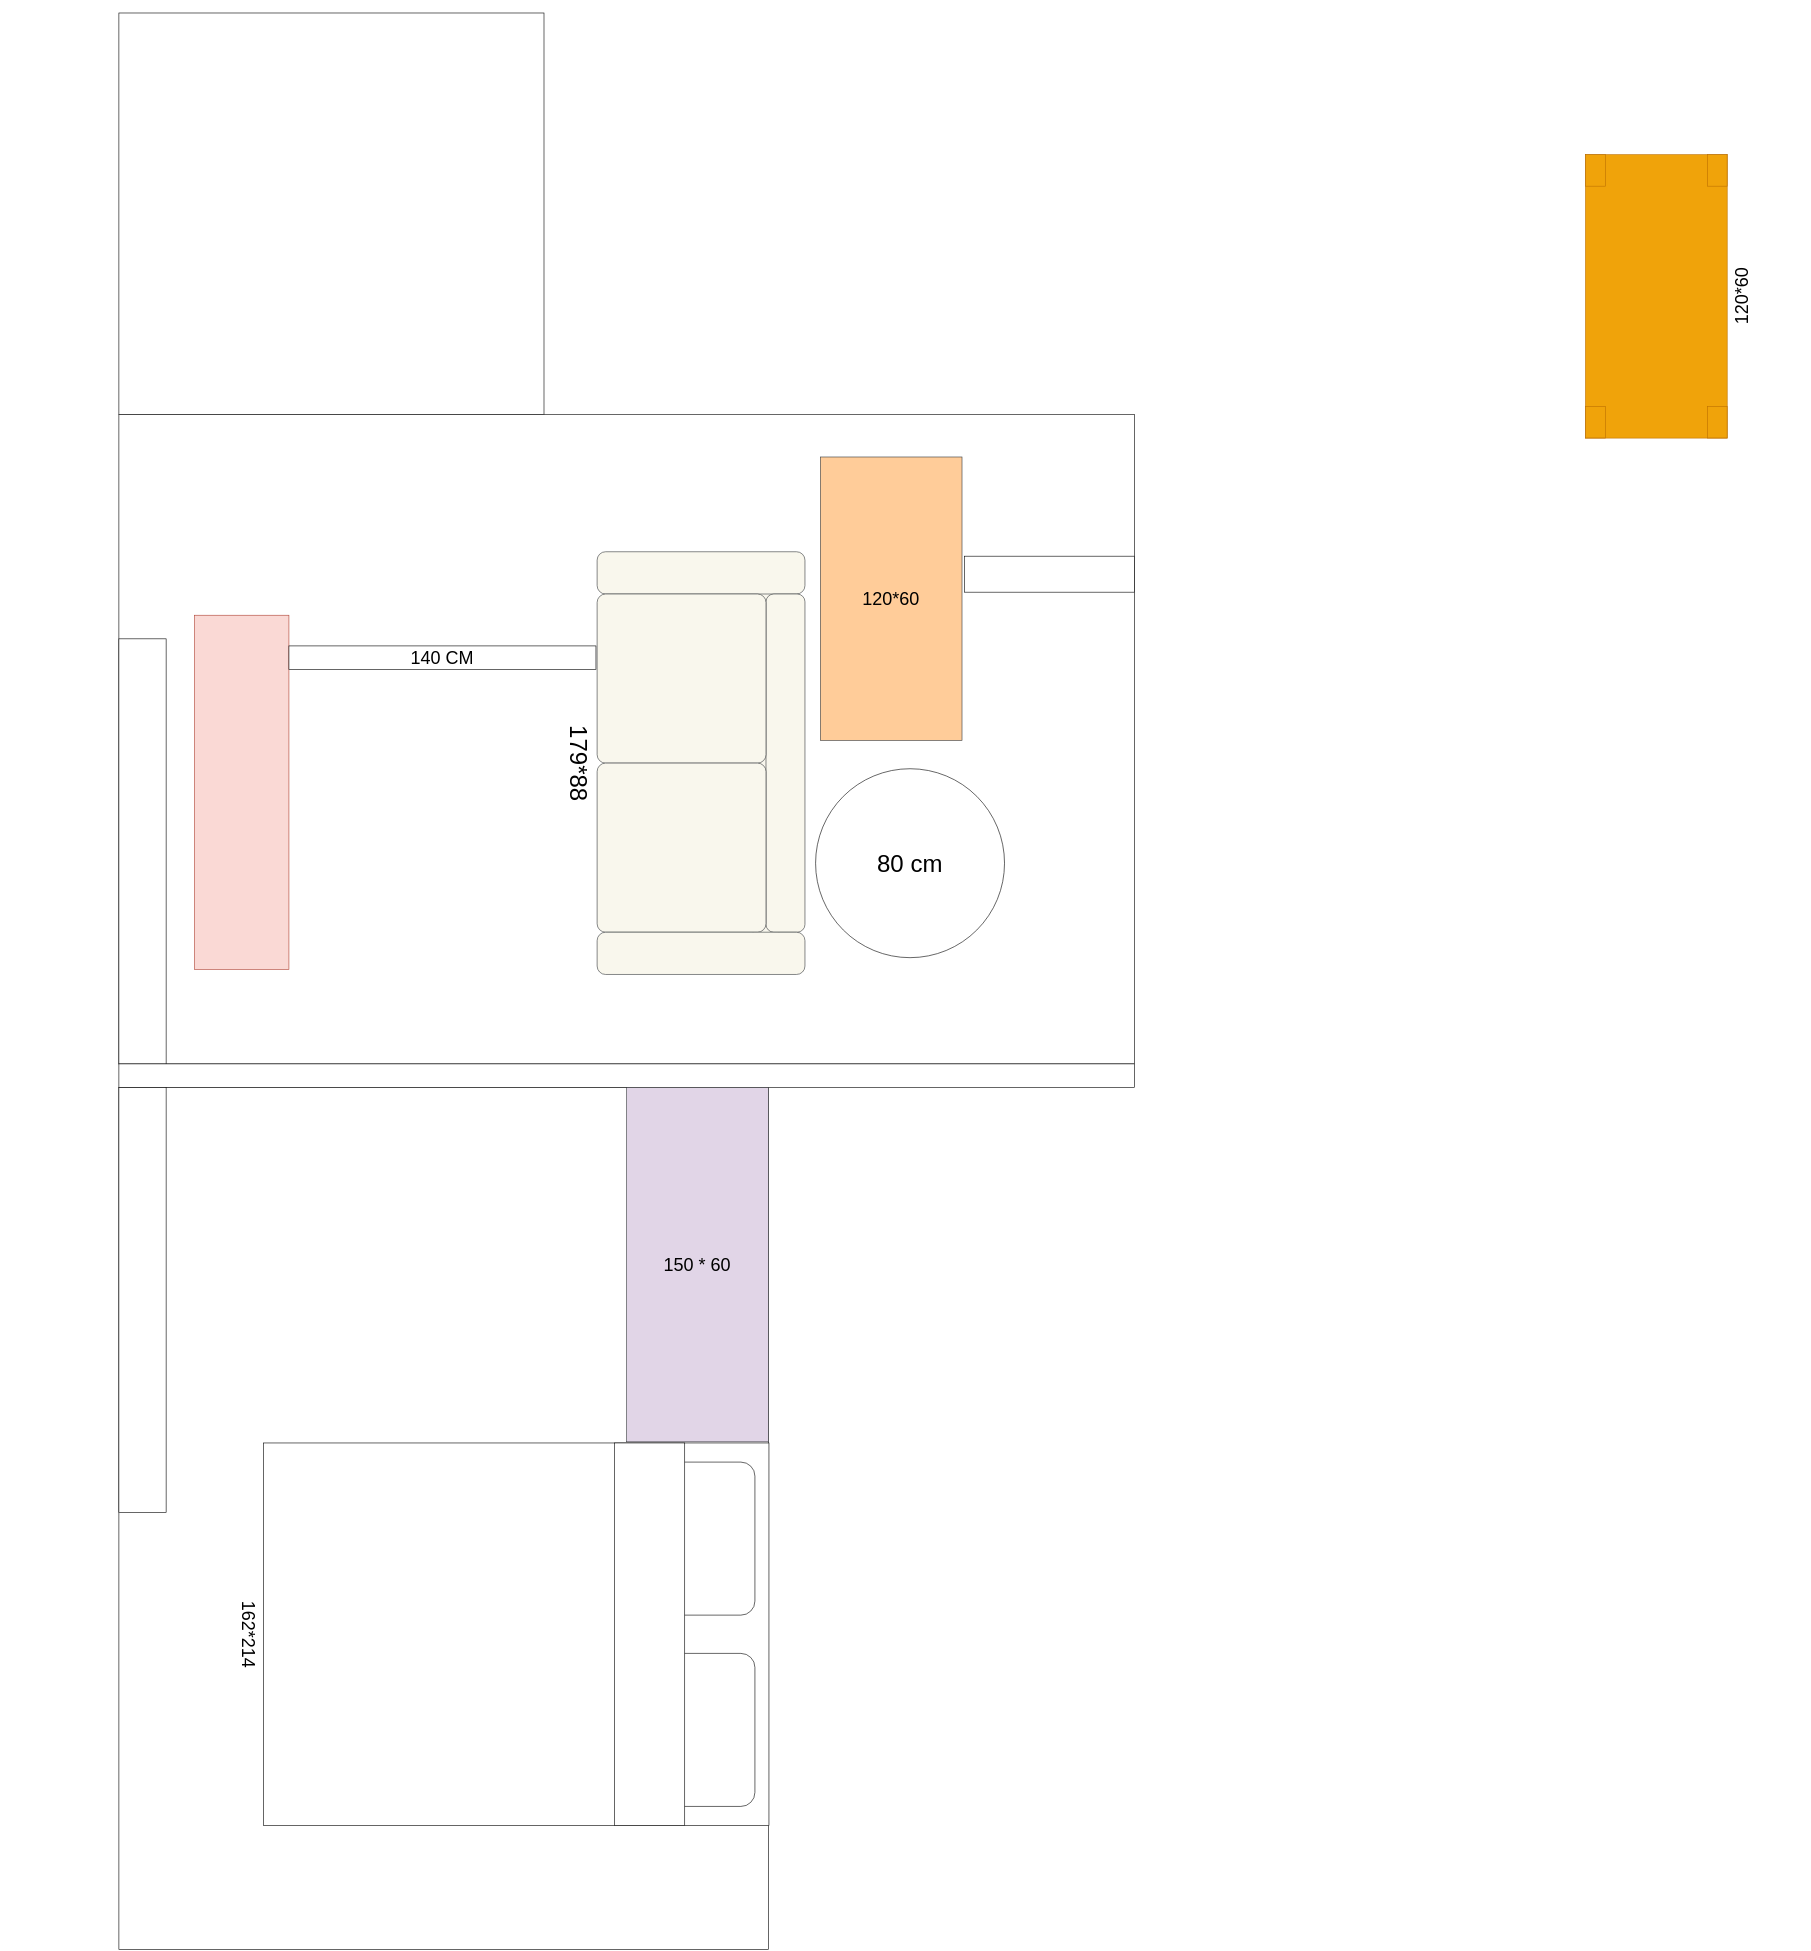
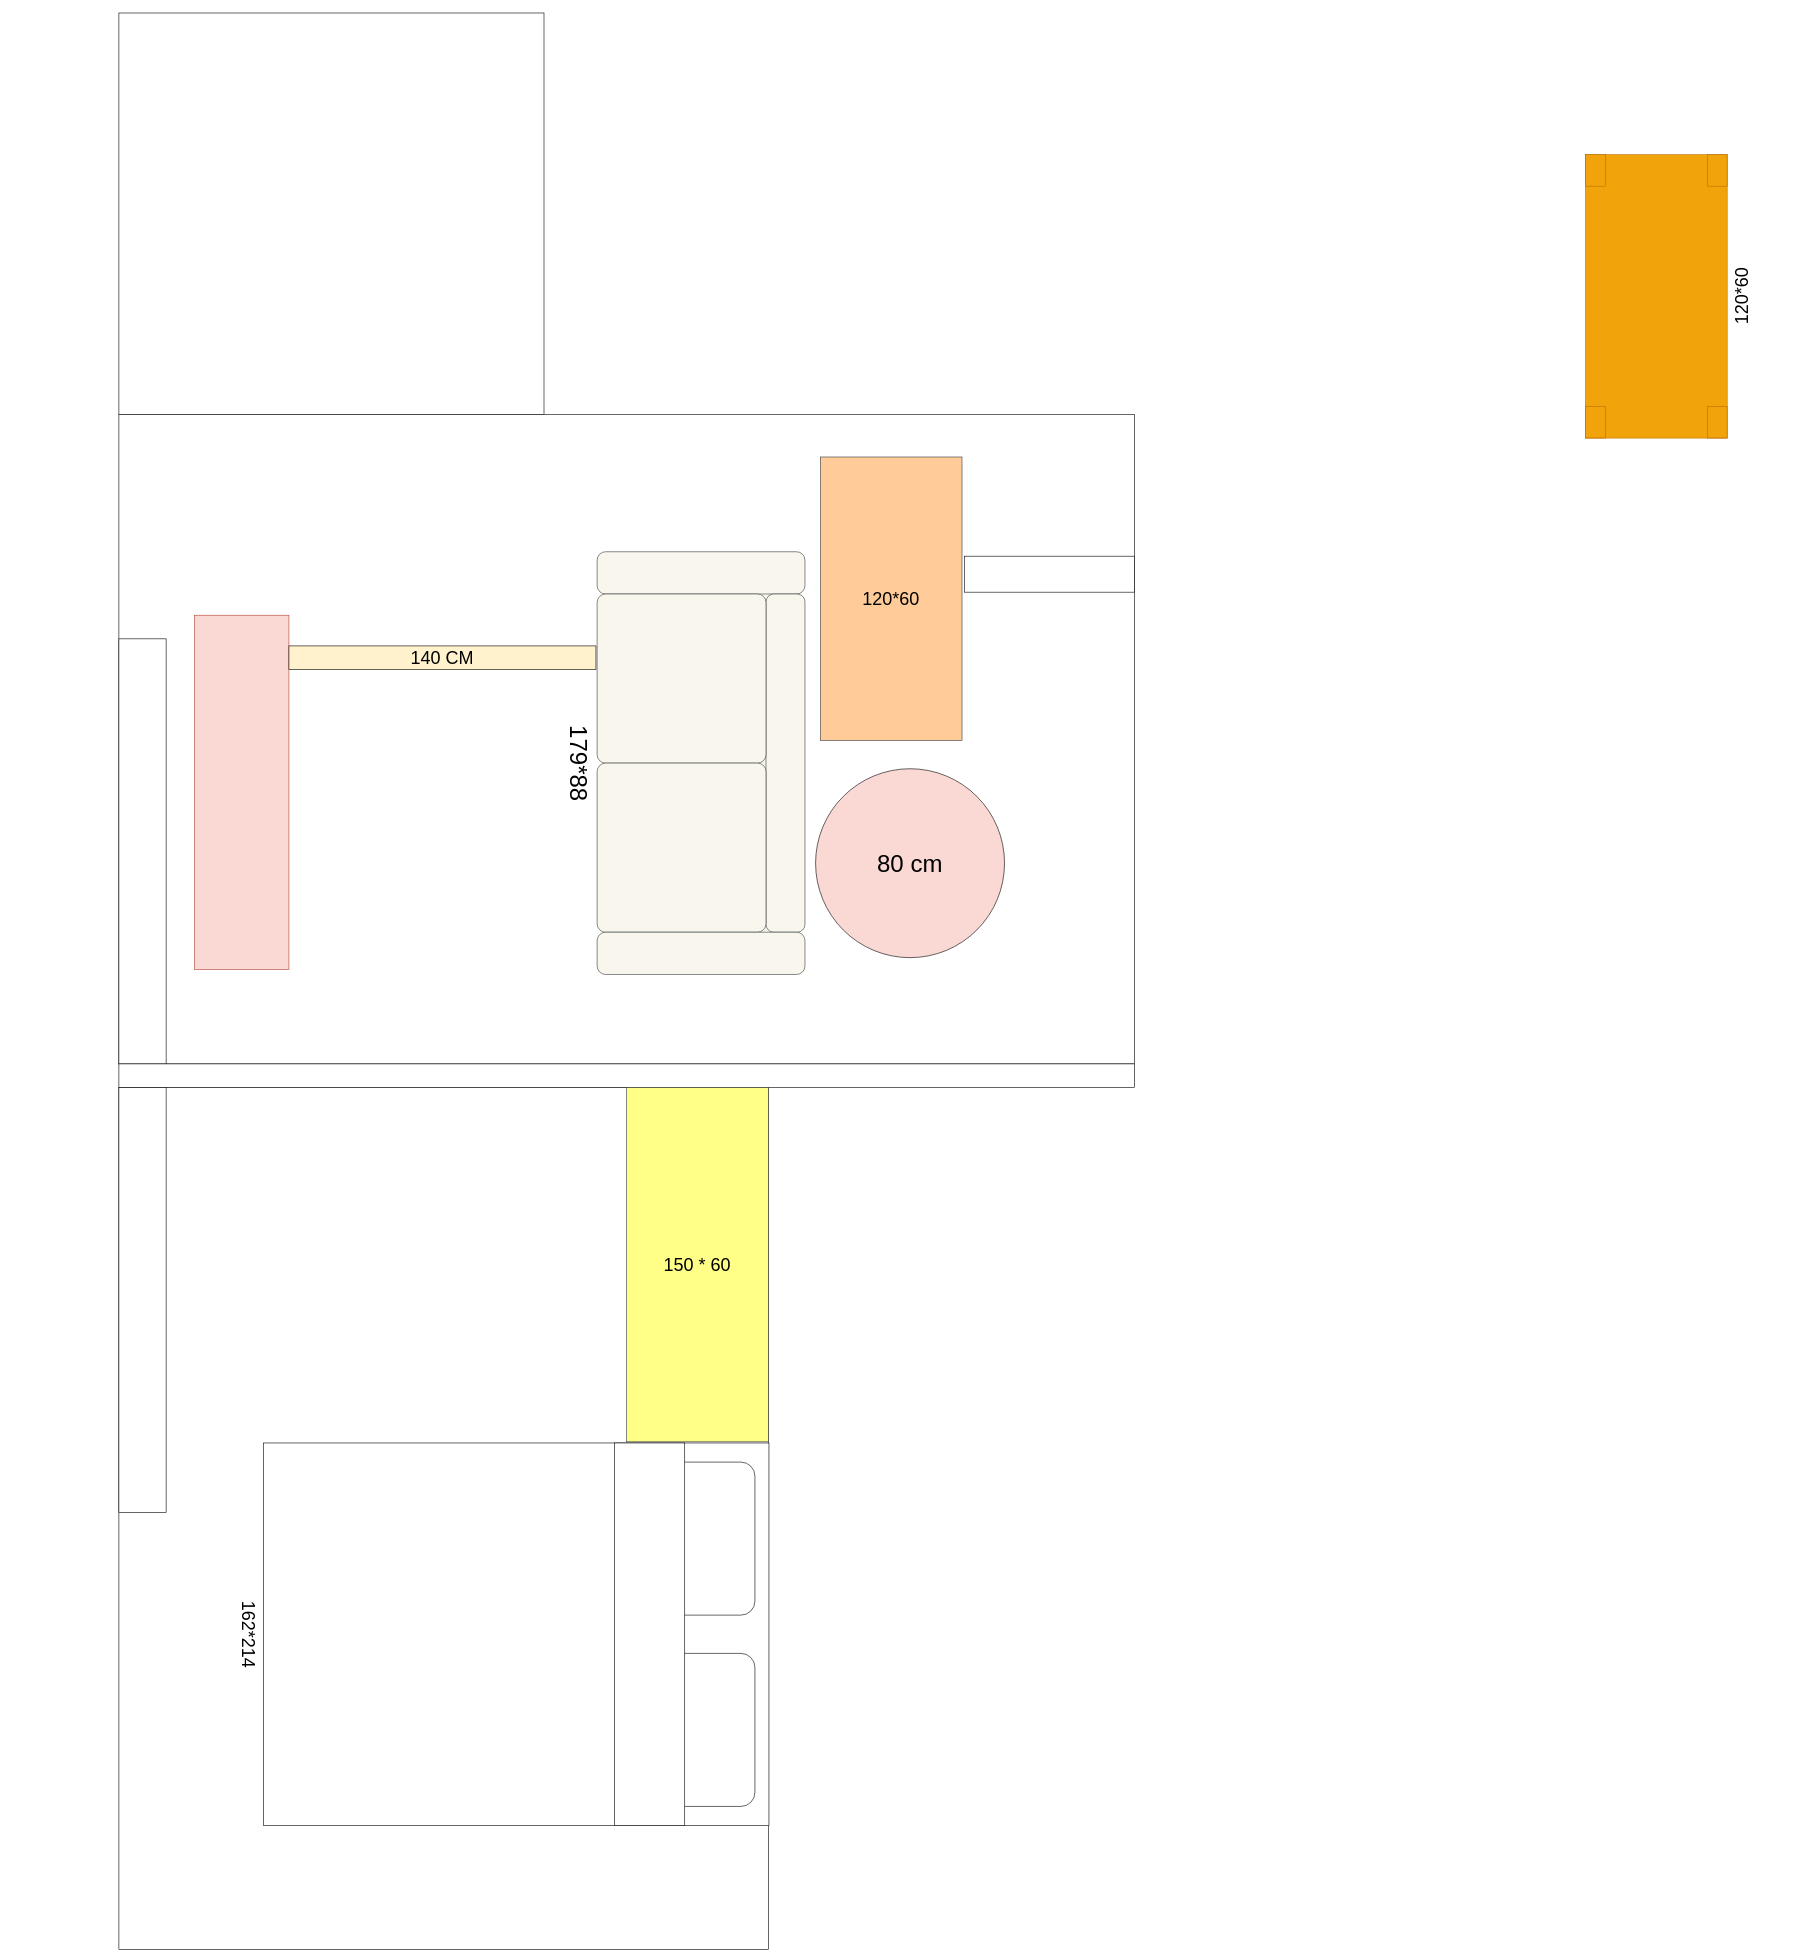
(443, 658) -> (443, 658)
(910, 863) -> (910, 863)
(698, 1265) -> (698, 1265)
